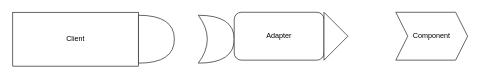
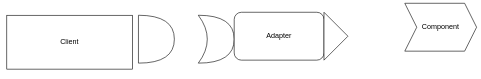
(432, 36) -> (441, 27)
(75, 39) -> (69, 42)
